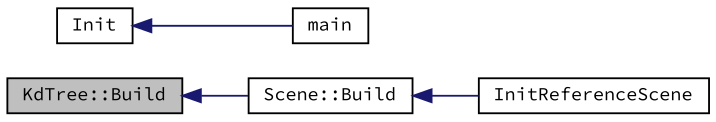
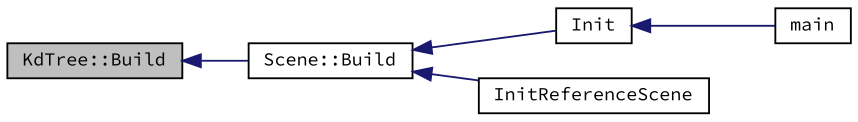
none -> (494, 39)
